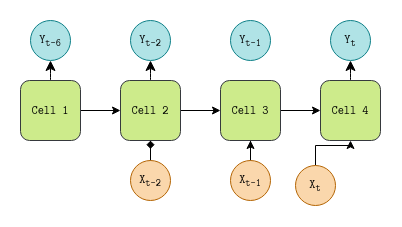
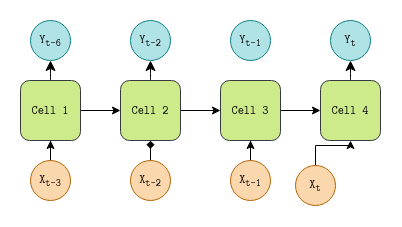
none -> (51, 147)
none -> (51, 181)
